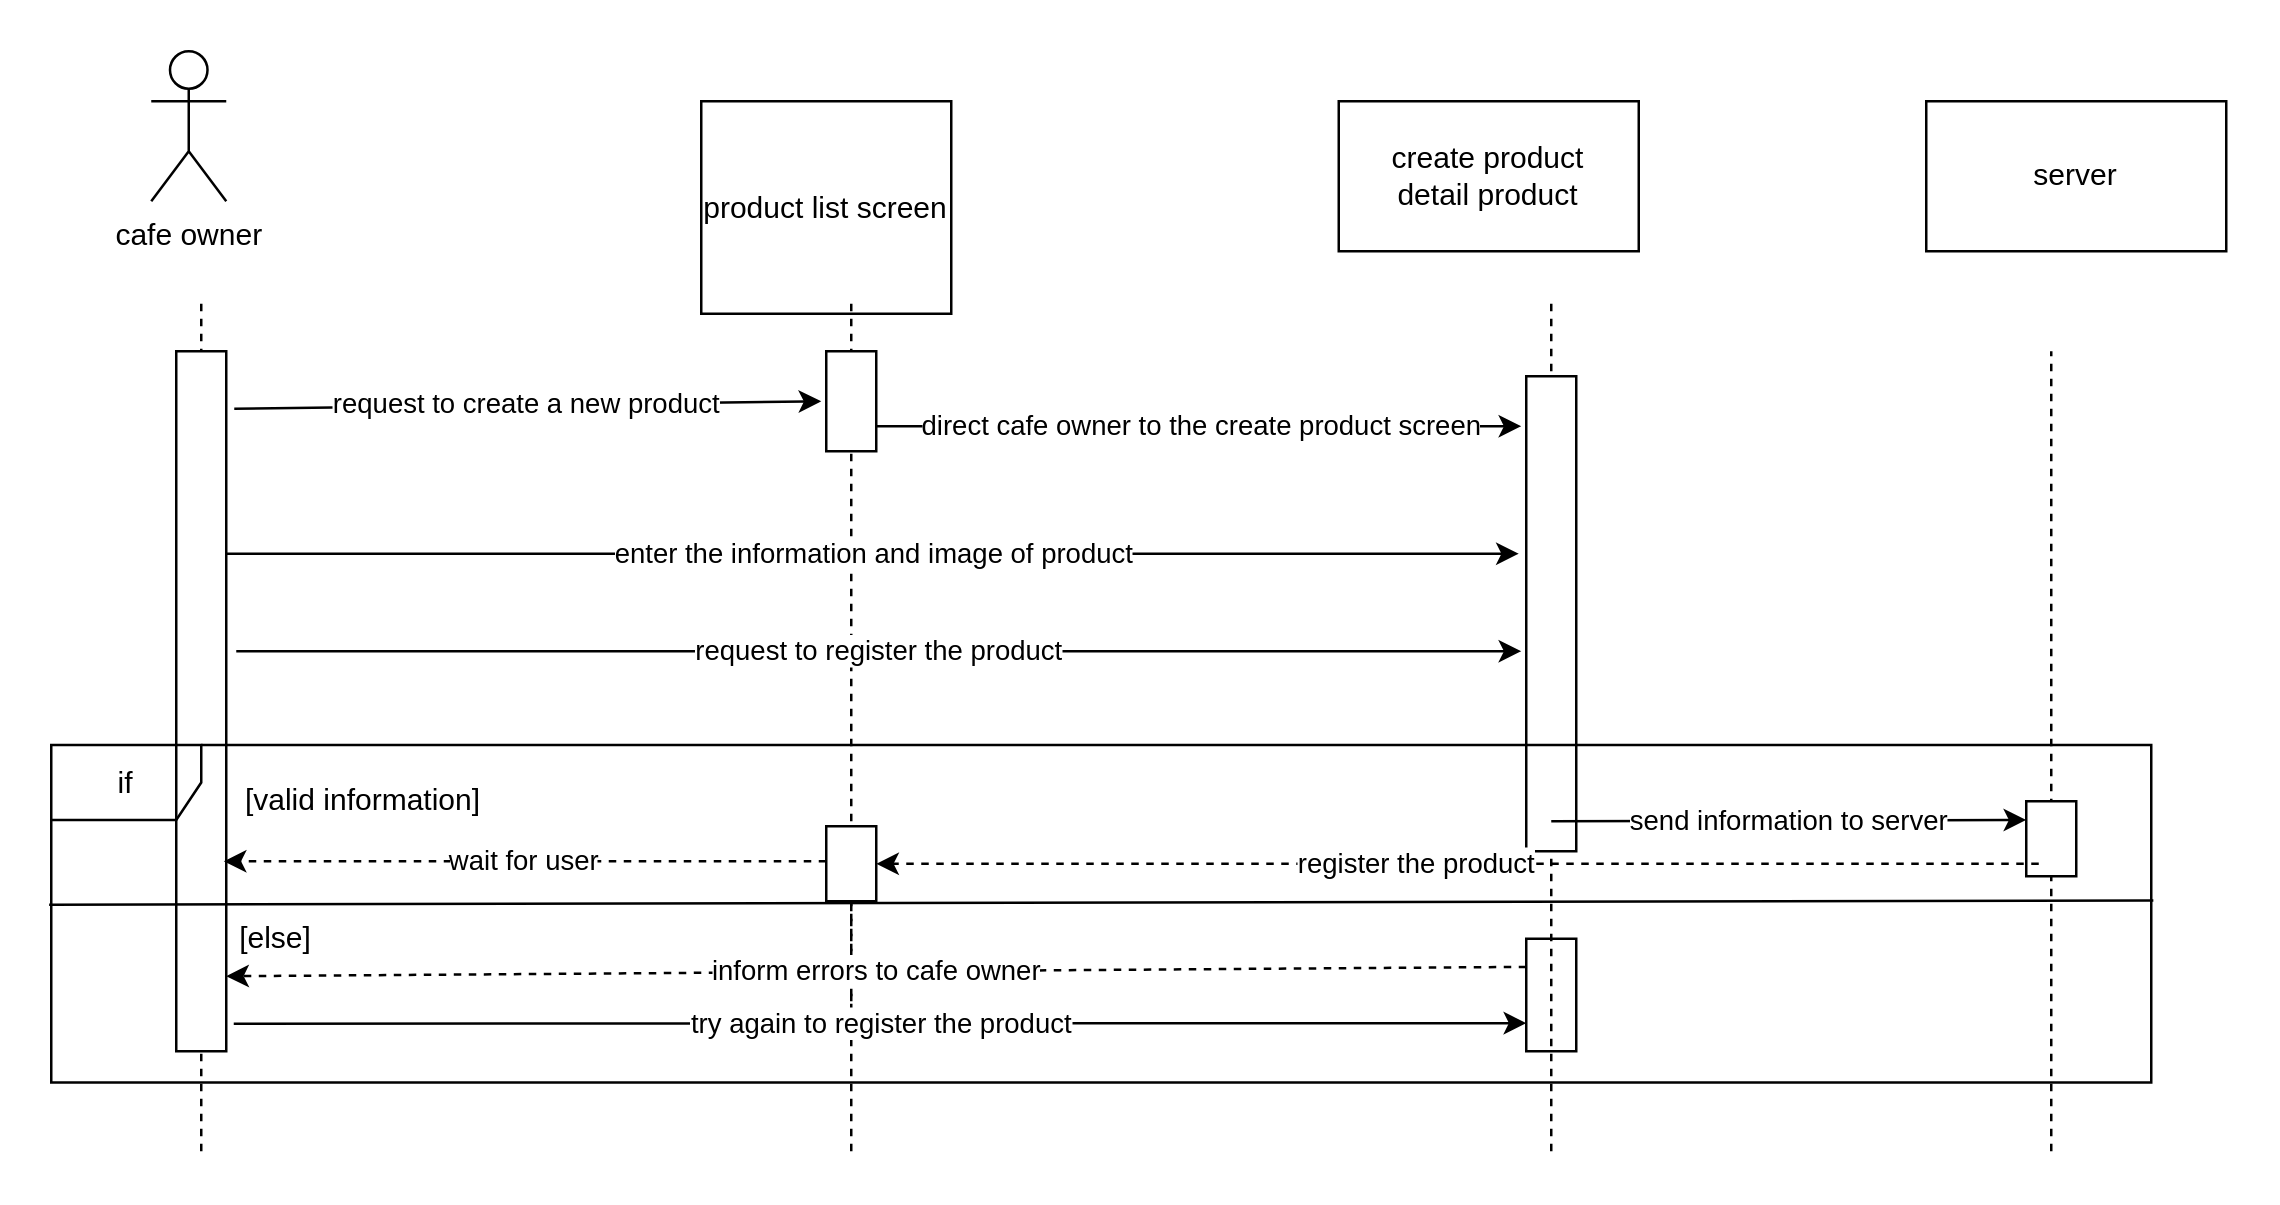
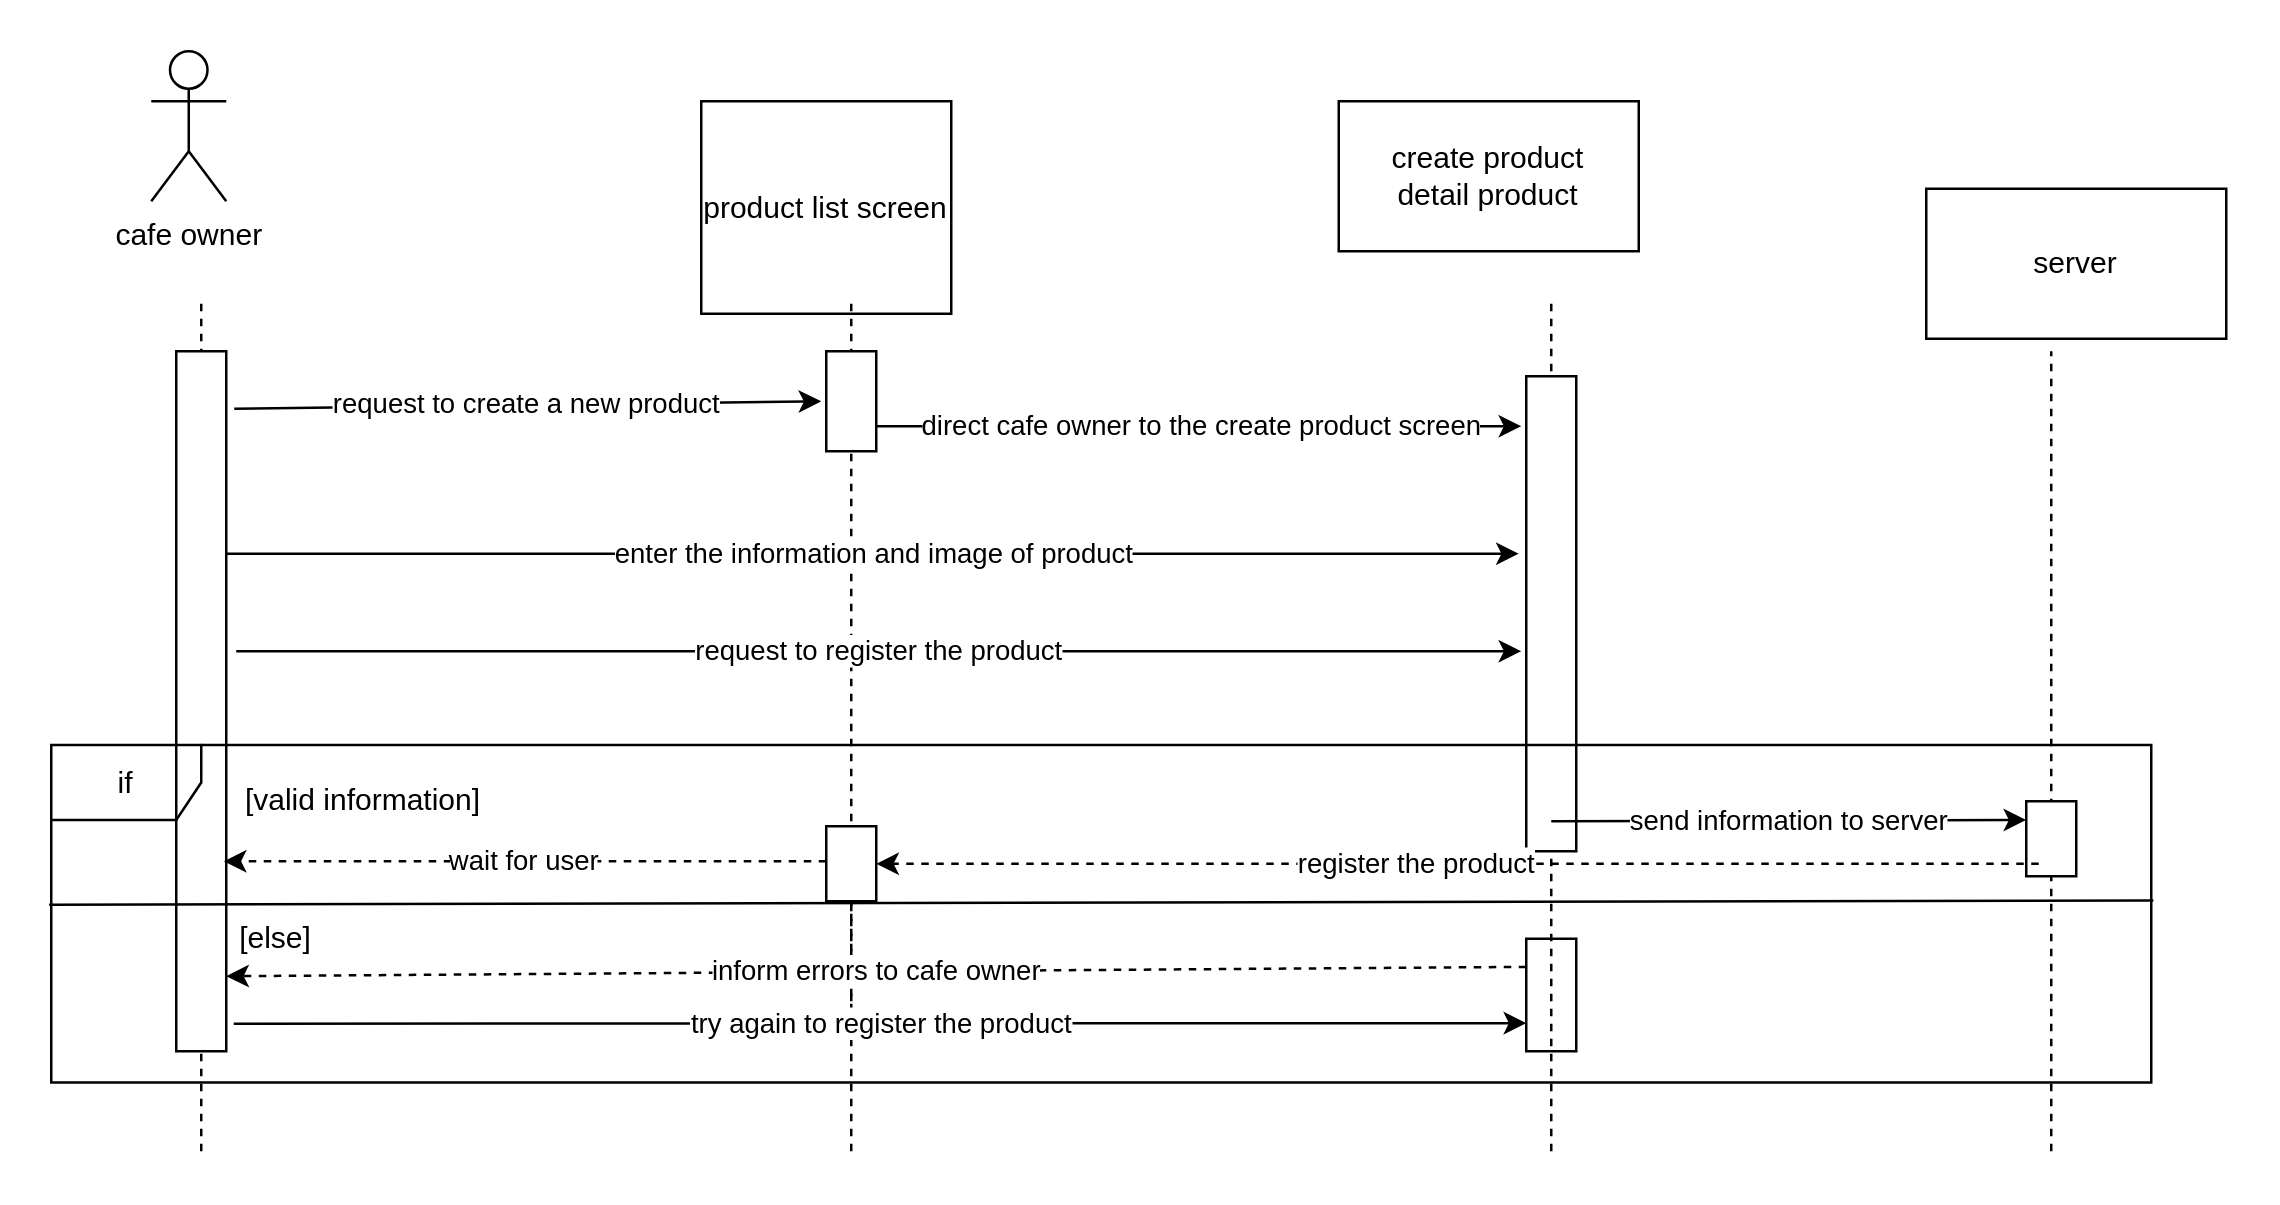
(2076, 176) -> (2076, 264)
